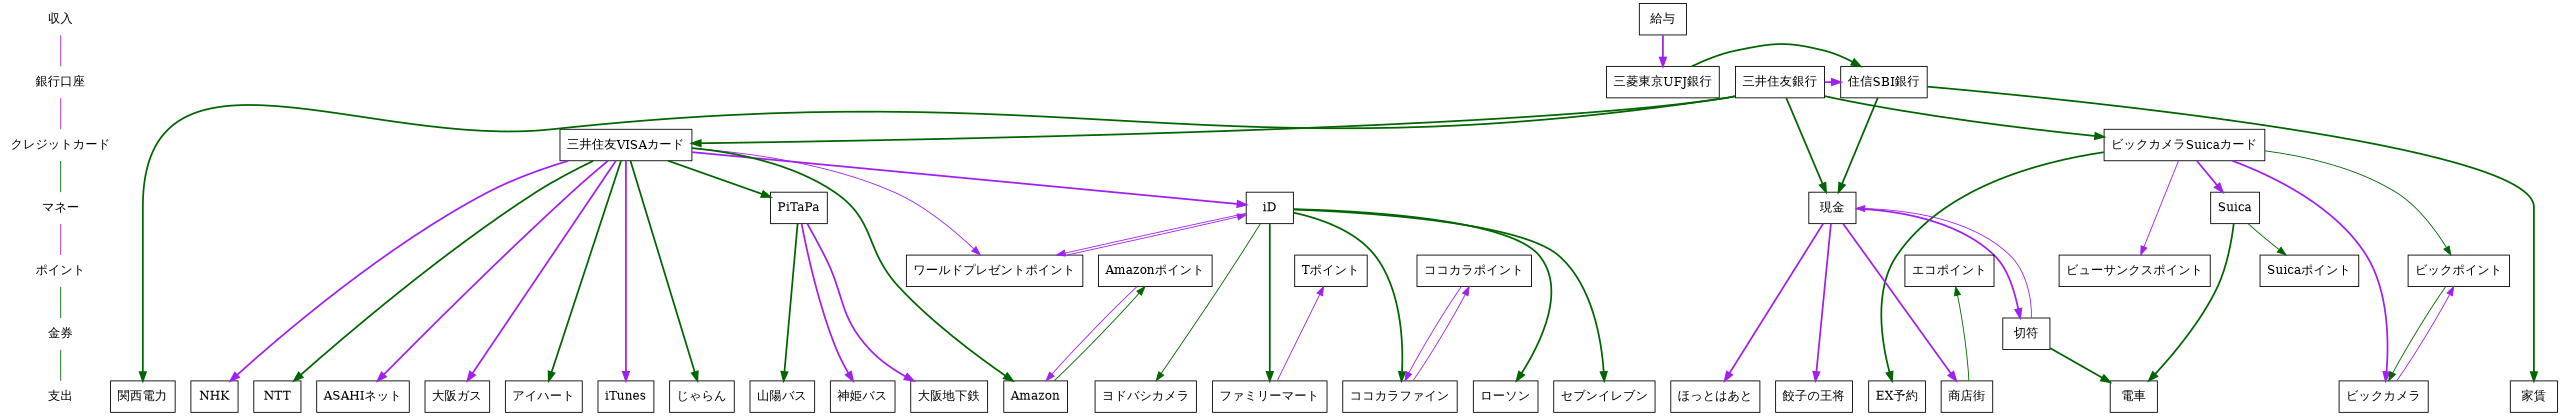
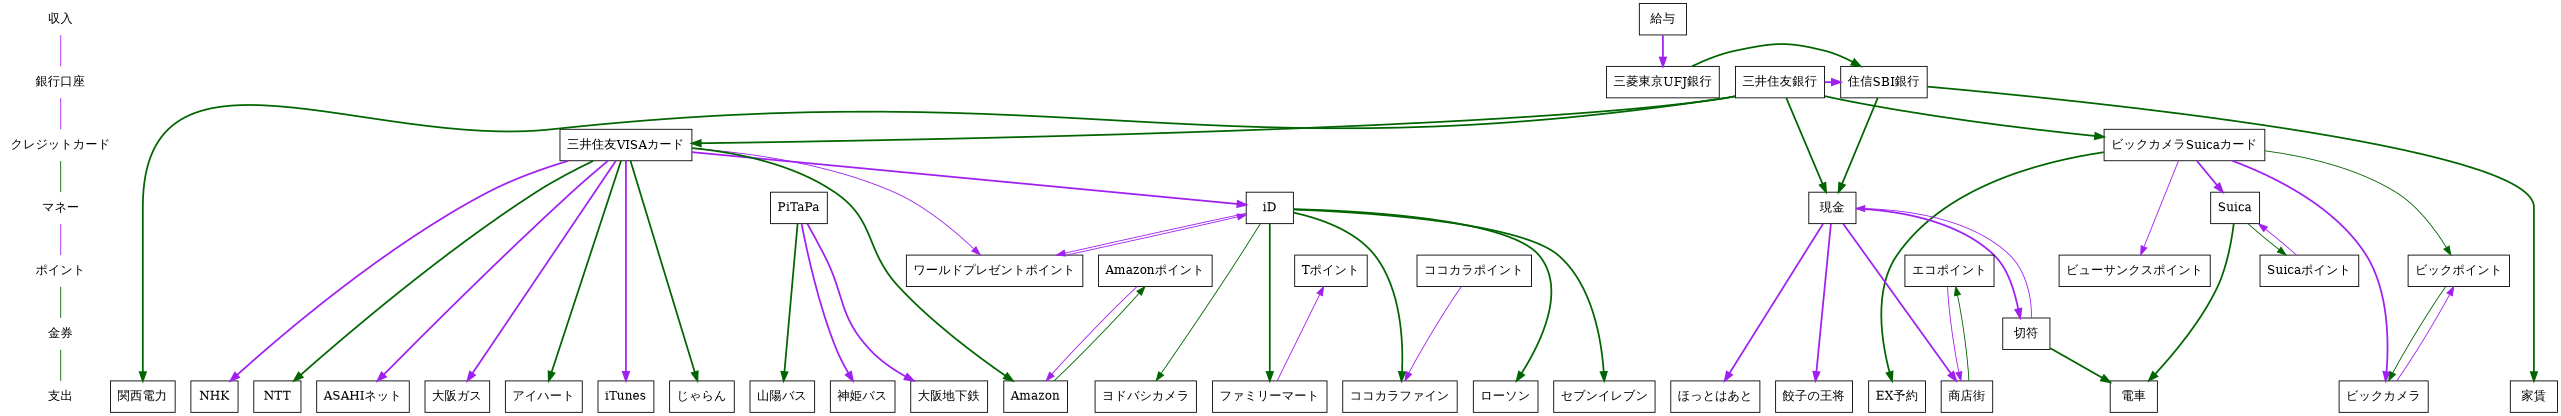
(715, 177) -> none
none -> (2281, 242)
none -> (1952, 330)
(1440, 338) -> none
